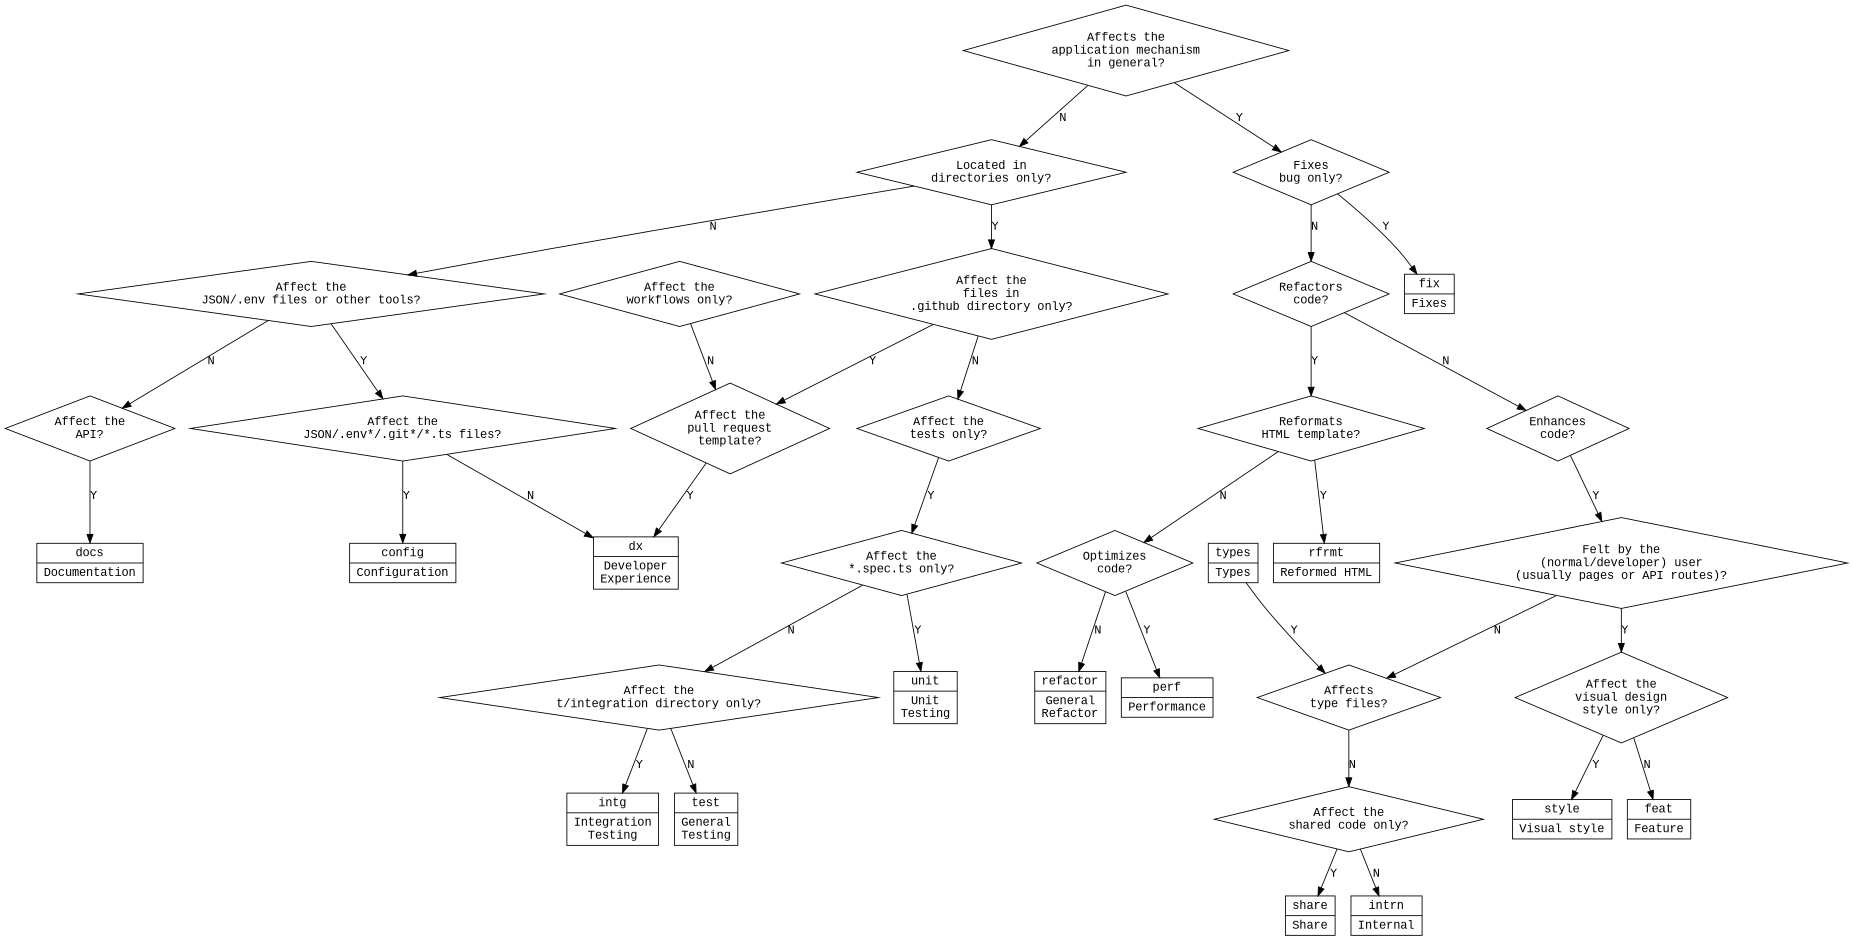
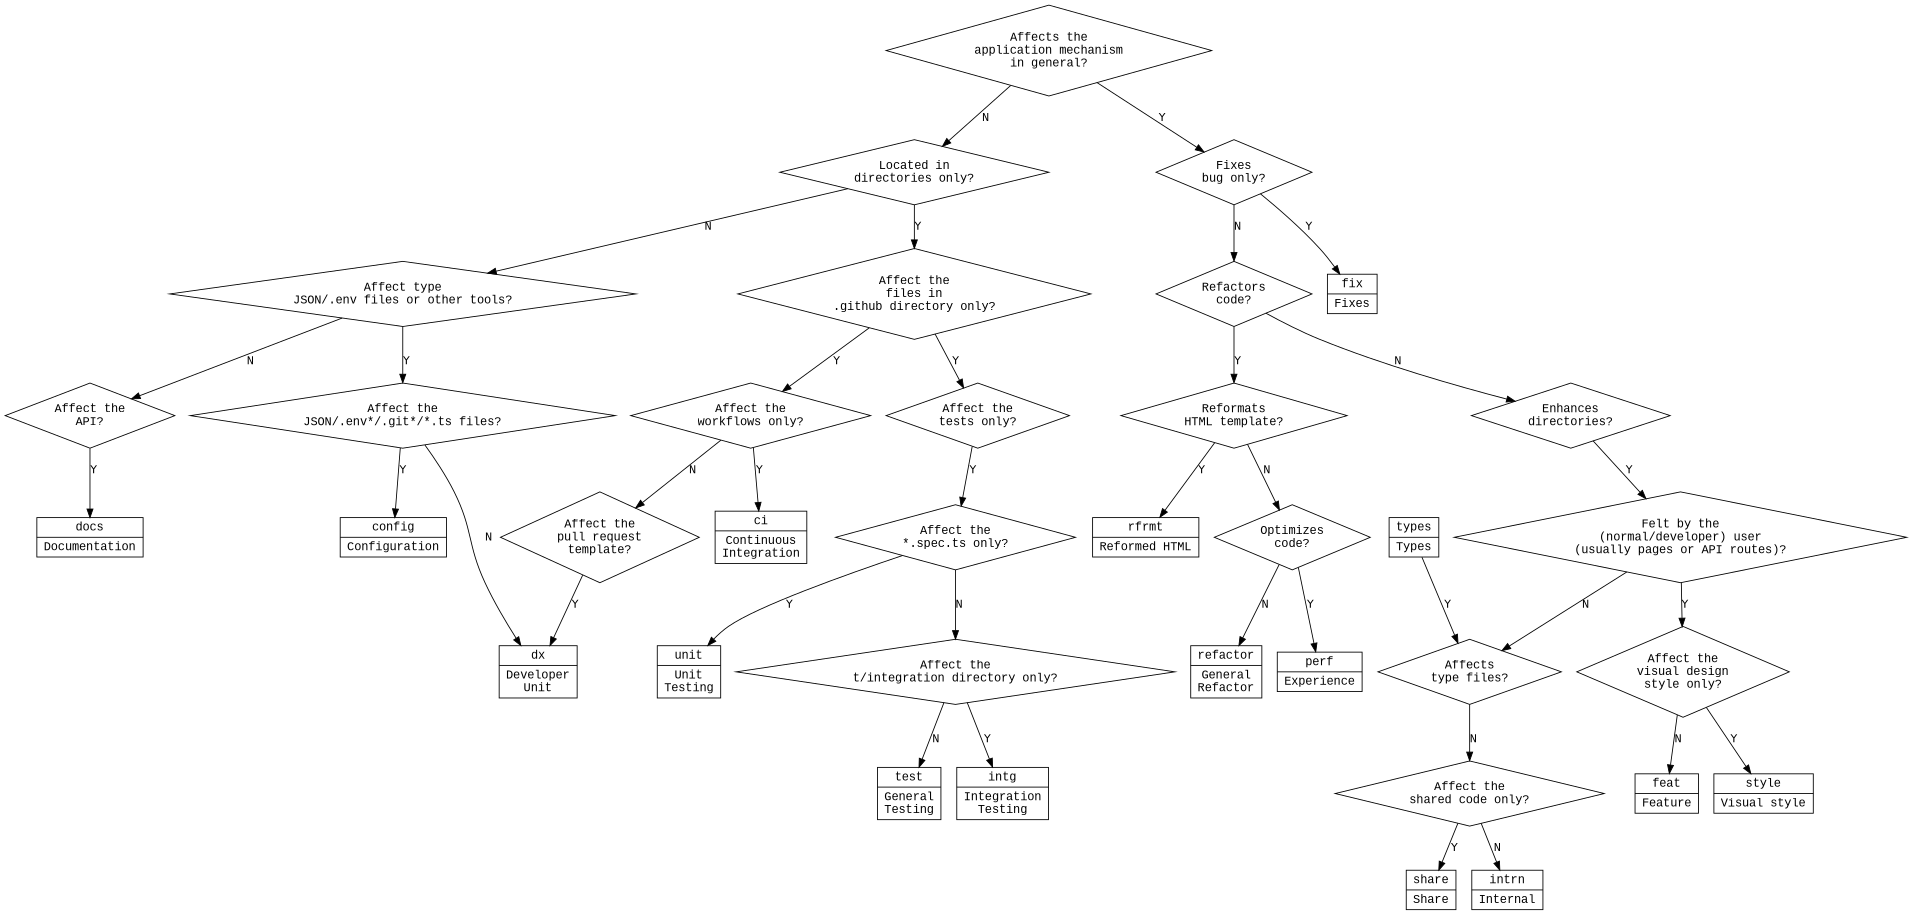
(311, 294) -> (403, 294)
(976, 361) -> (956, 361)
(859, 362) -> (829, 357)
(1558, 428) -> (1571, 416)
none -> (761, 537)
(636, 579) -> (538, 688)
(1167, 707) -> (1320, 681)
